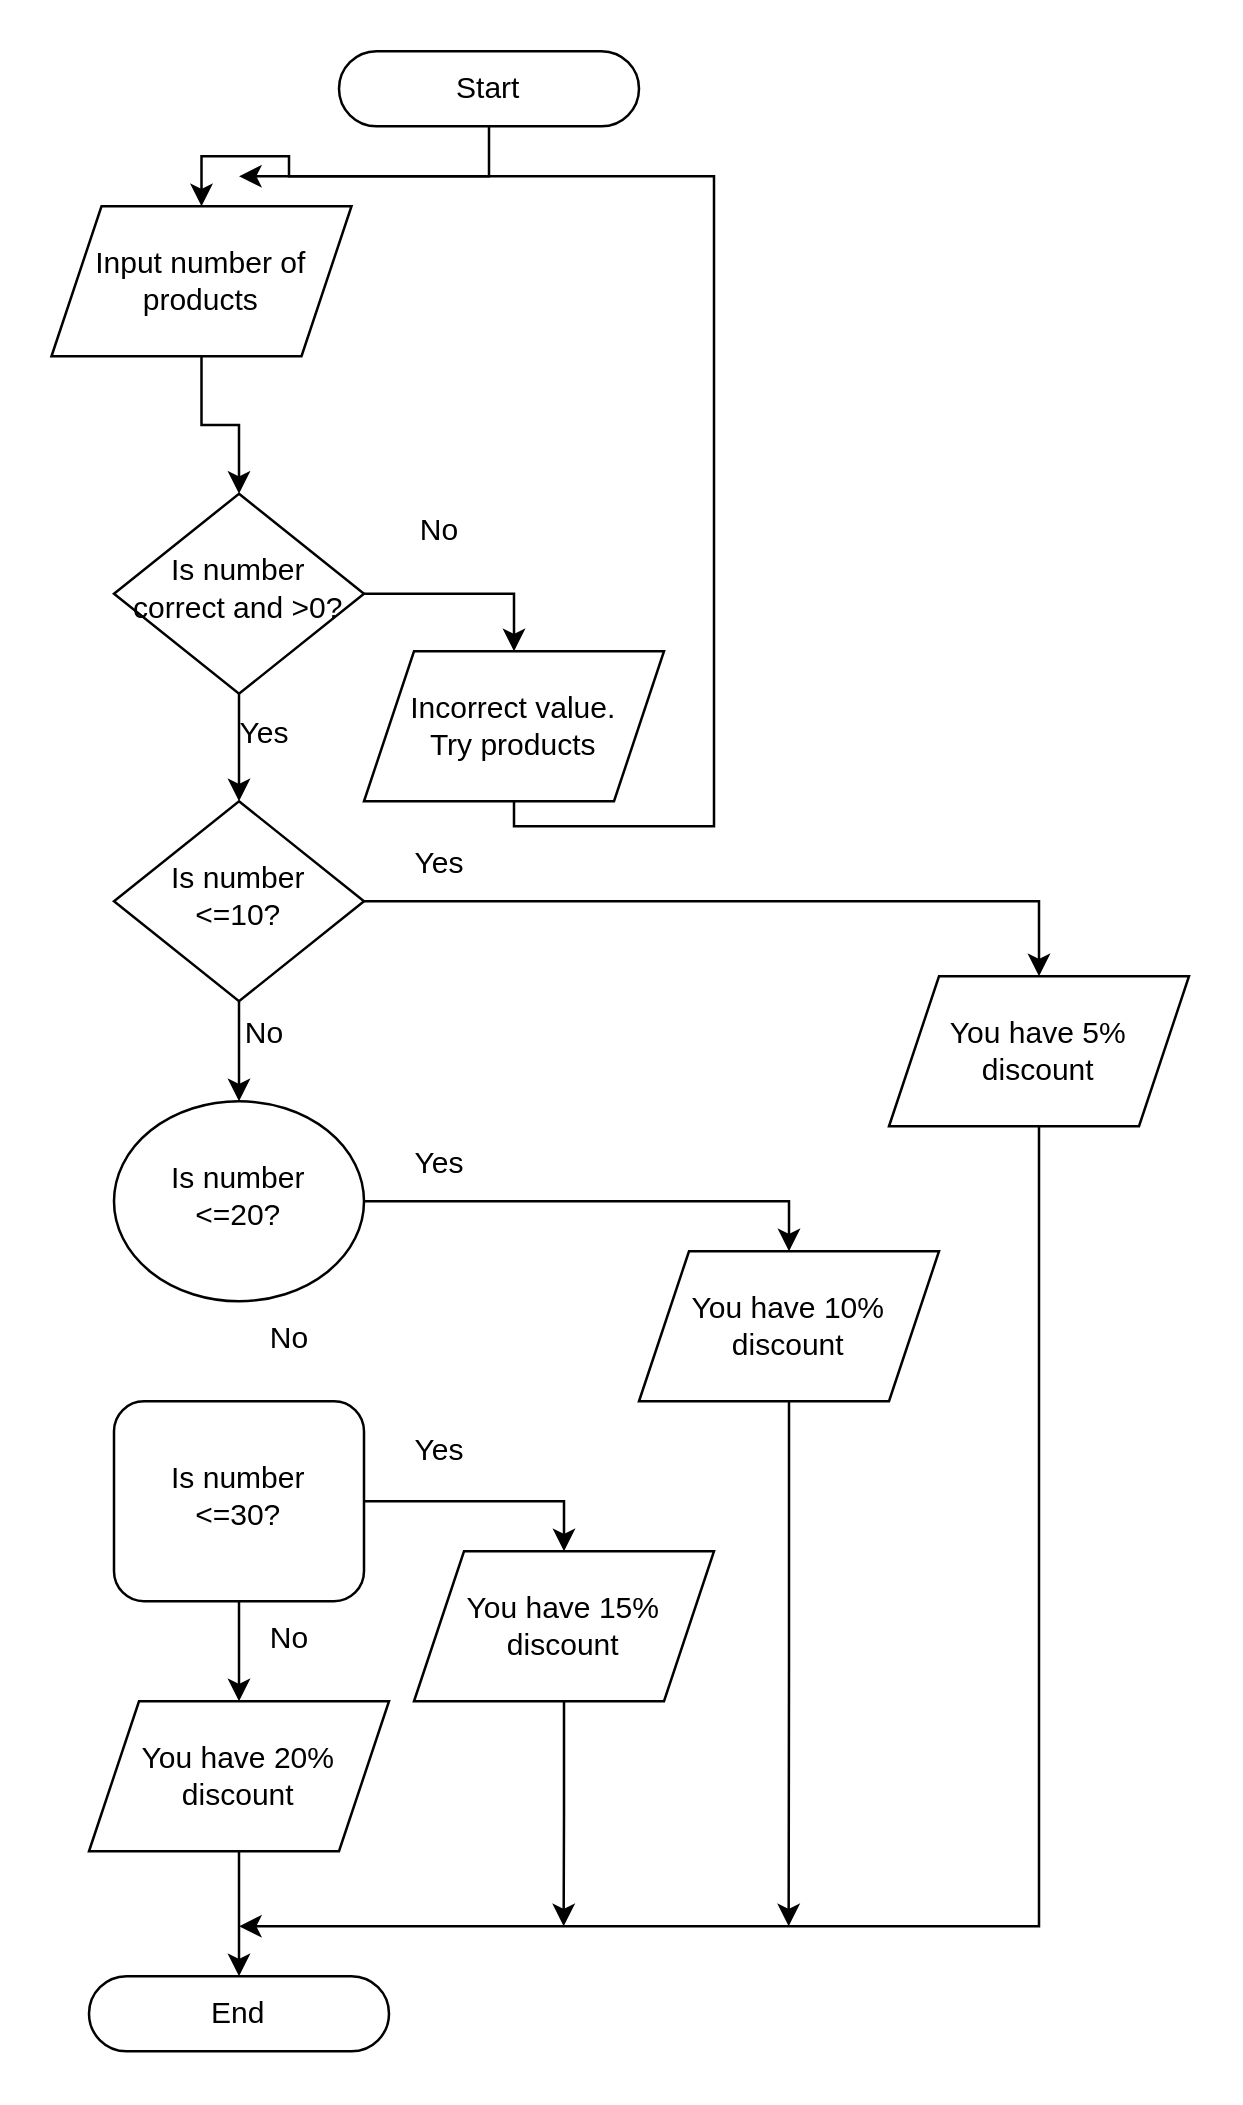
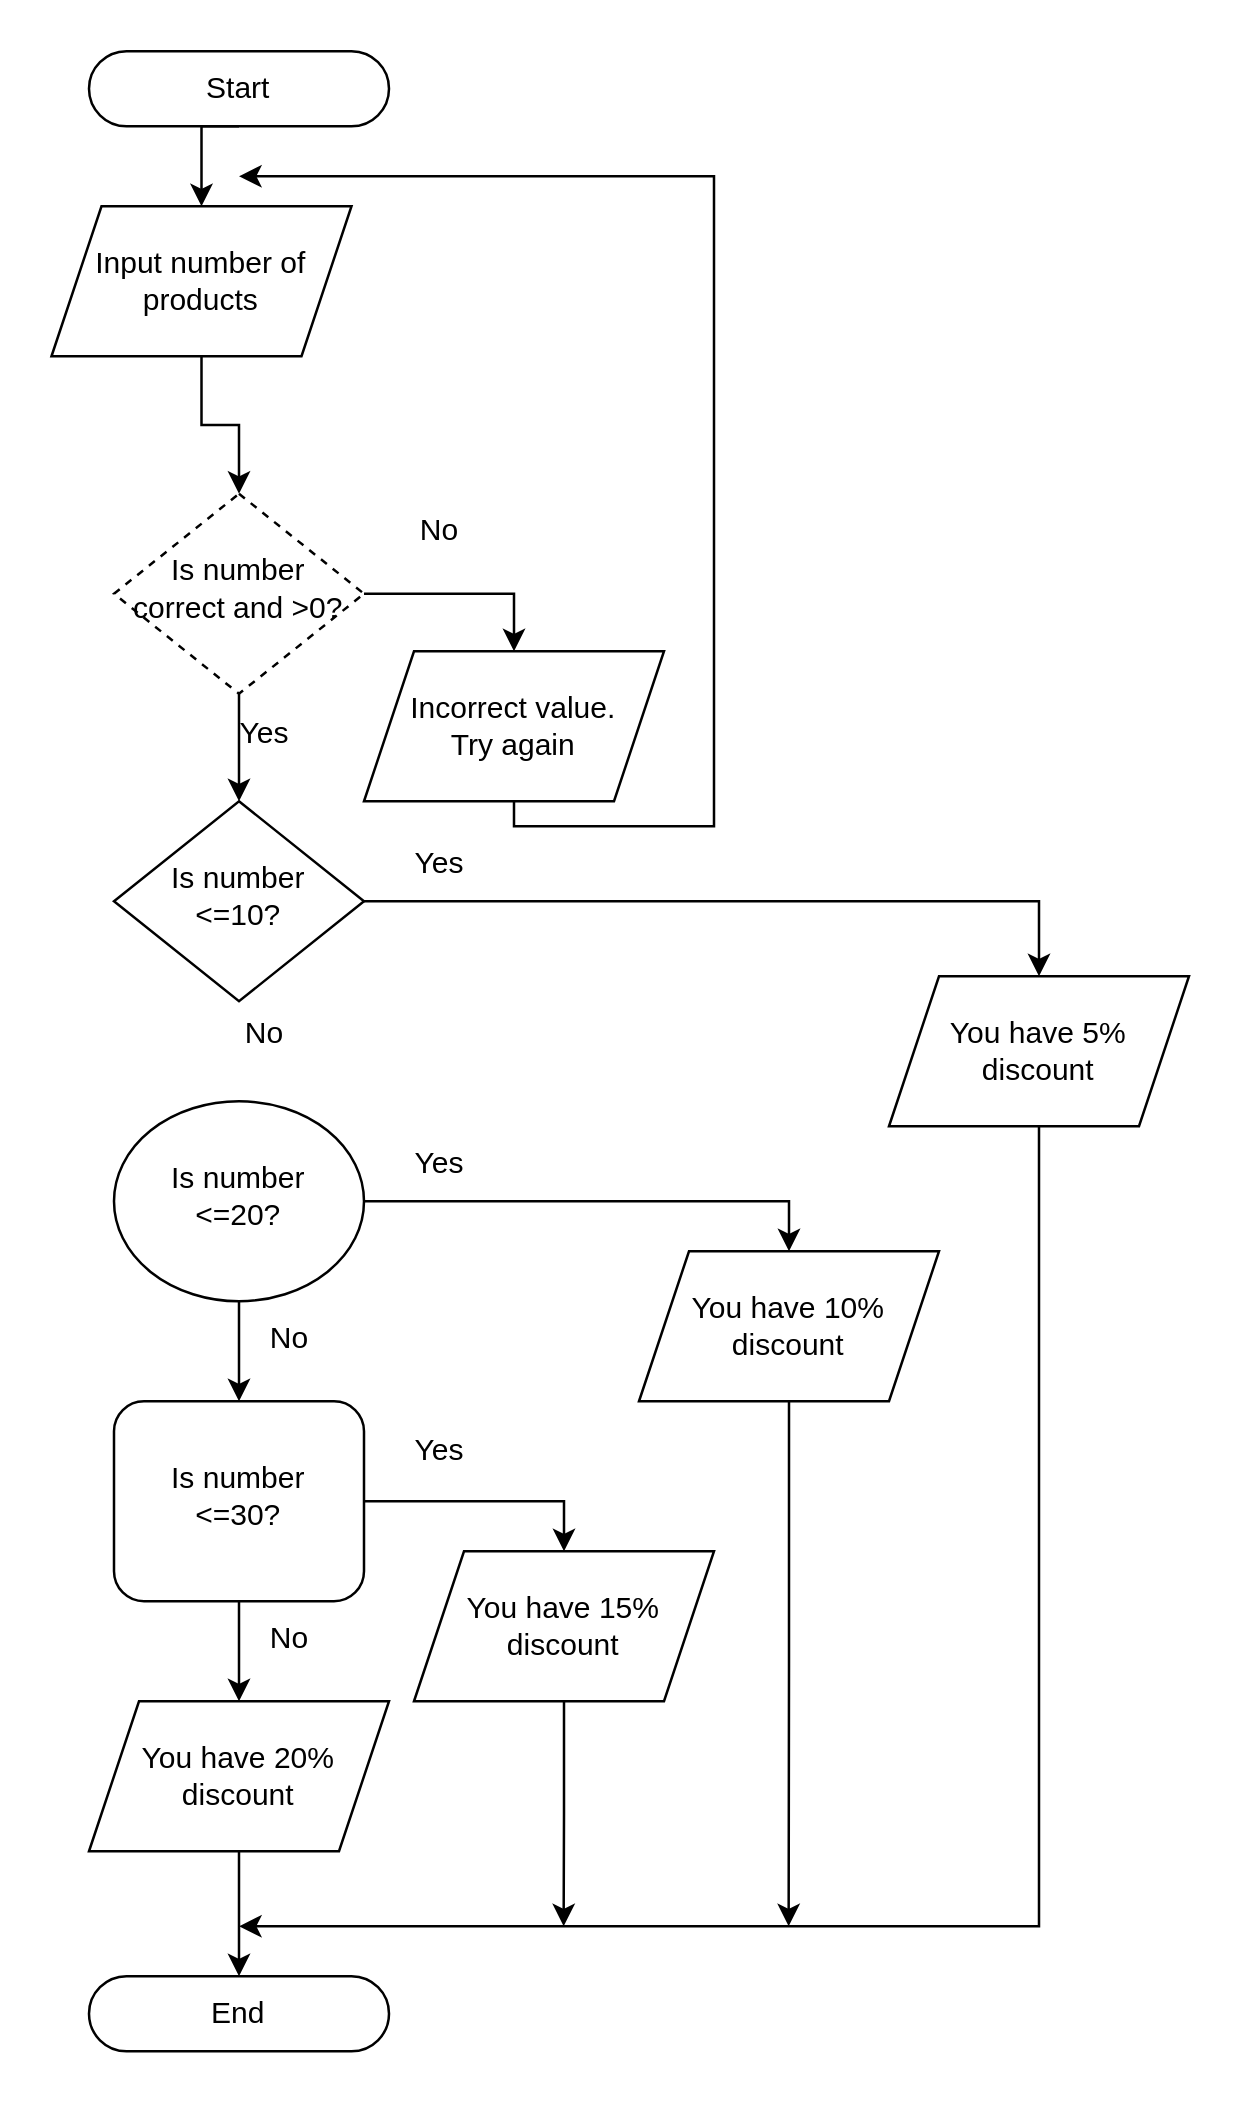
(489, 89) -> (239, 89)
(239, 594) -> (239, 594)
(514, 726) -> (514, 726)
(239, 1043) -> none
none -> (239, 1343)
